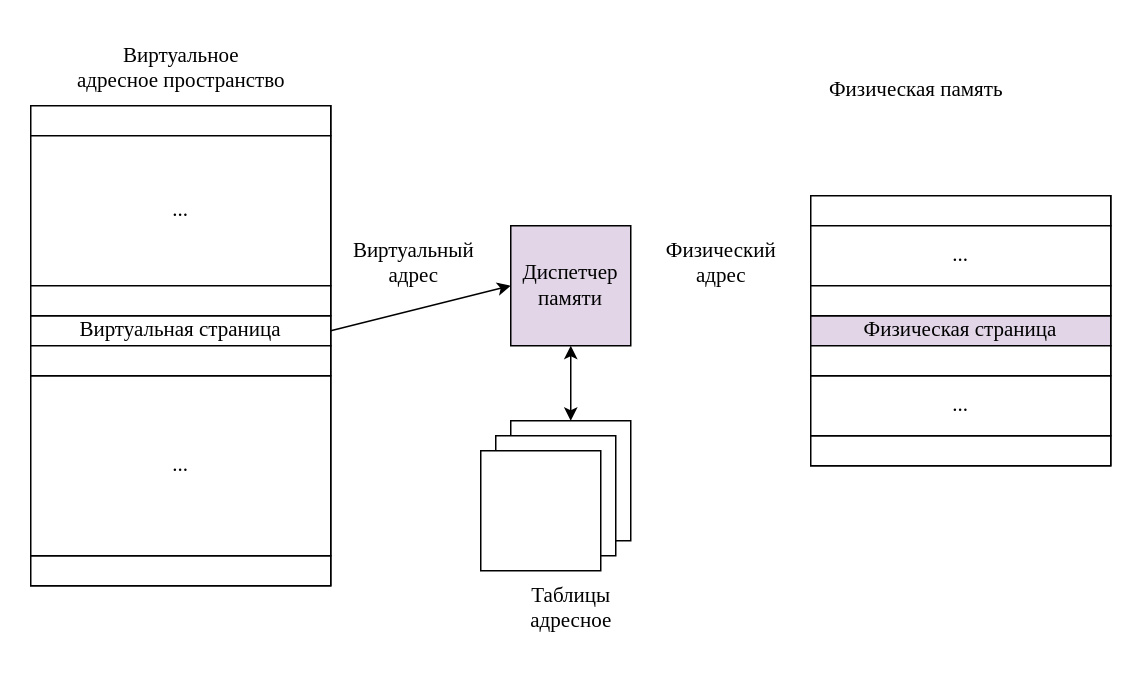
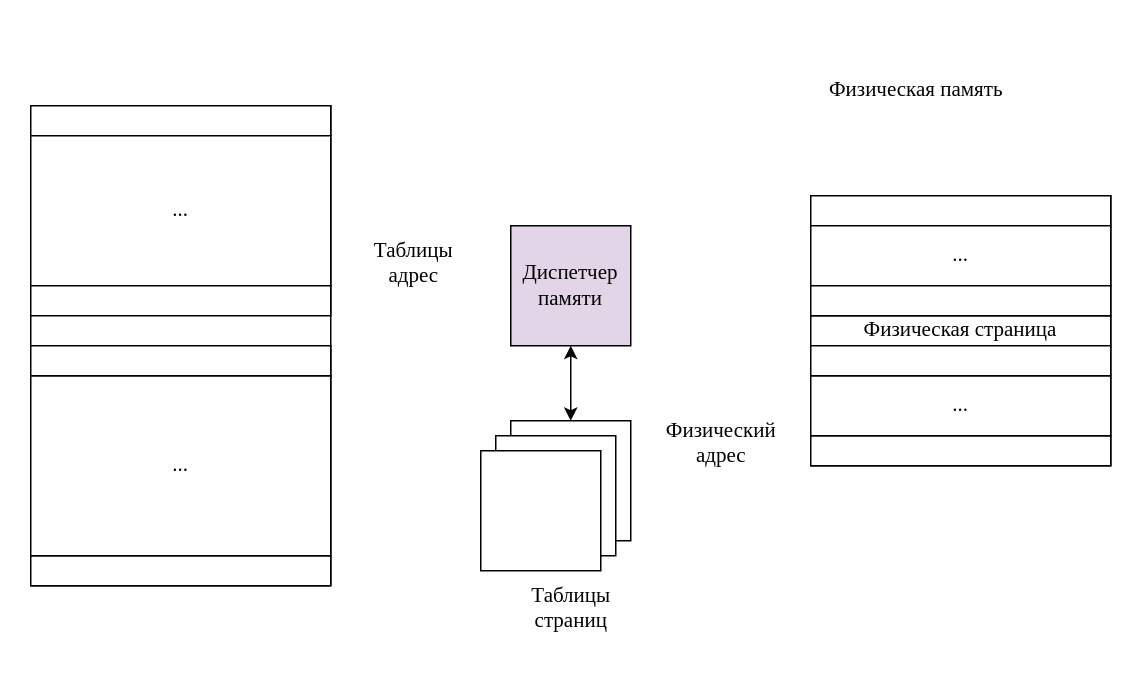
(181, 68) -> none
(414, 263) -> (414, 263)
(721, 263) -> (721, 443)
(416, 310) -> none
(181, 331) -> none
(961, 331) -> (961, 331)
(572, 608) -> (572, 608)
